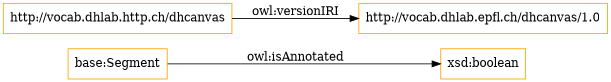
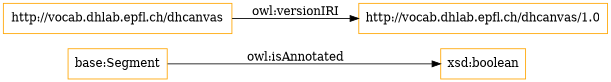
(118, 18) -> (118, 18)
